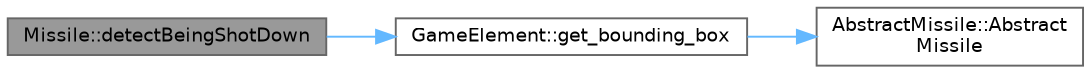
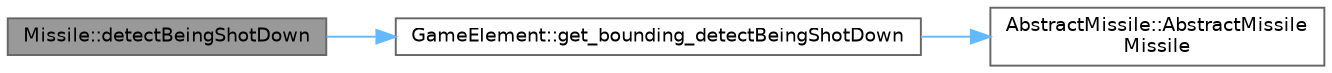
(571, 37) -> (658, 37)
(950, 37) -> (1157, 37)
